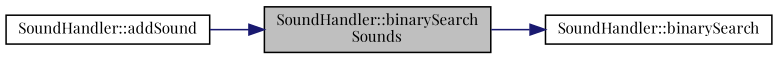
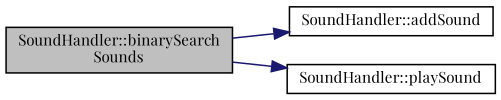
(229, 30) -> (253, 36)
(659, 30) -> (391, 79)
